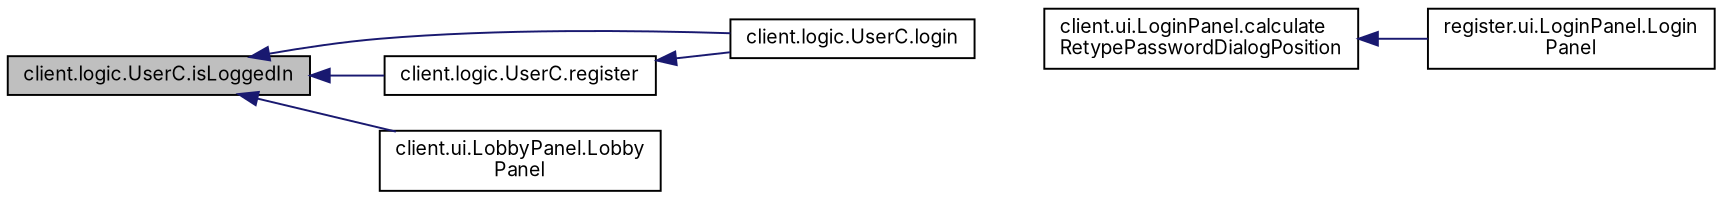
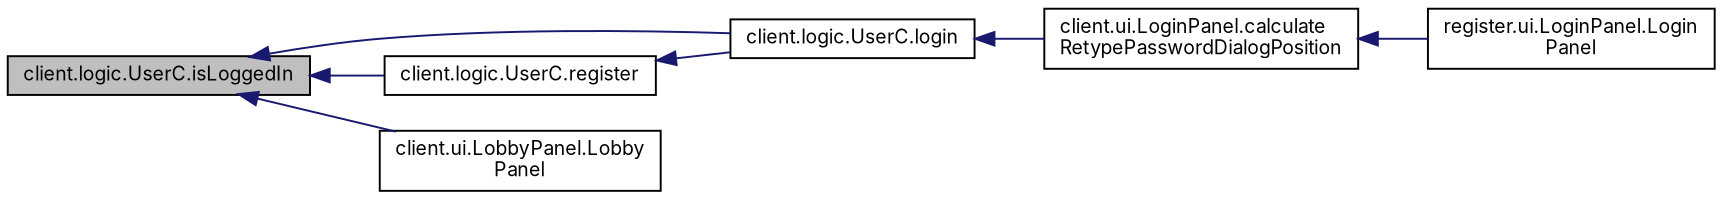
none -> (1019, 39)
